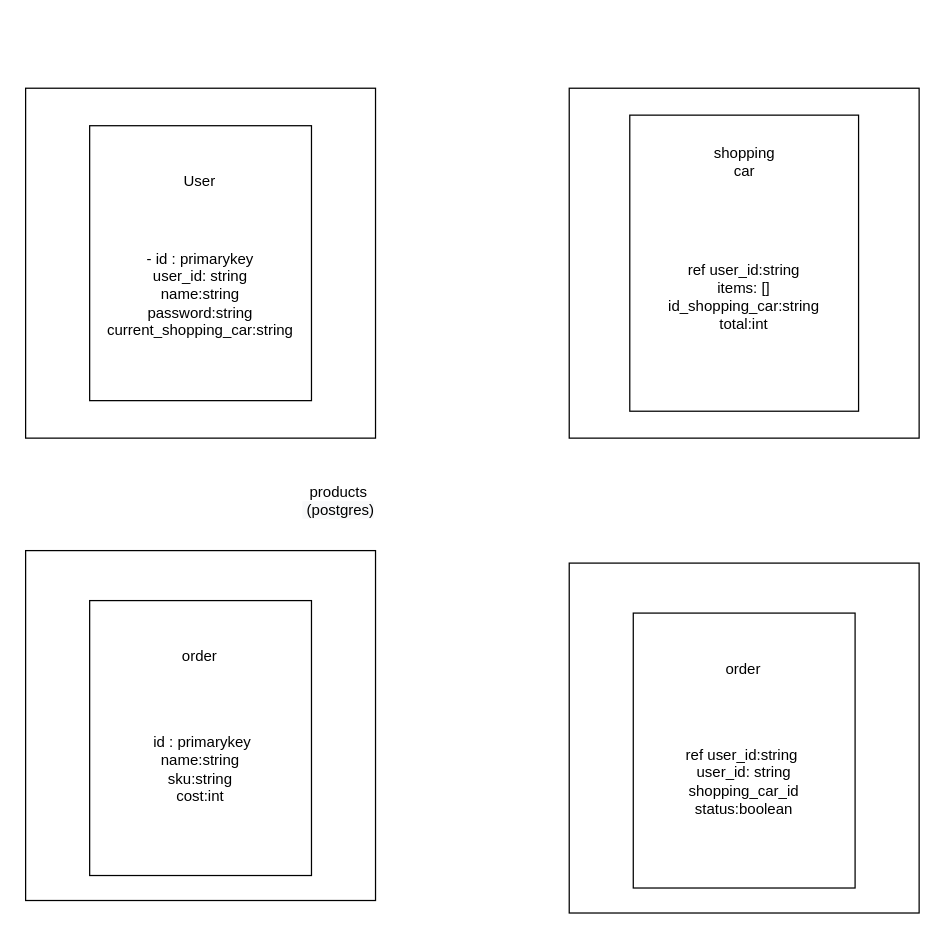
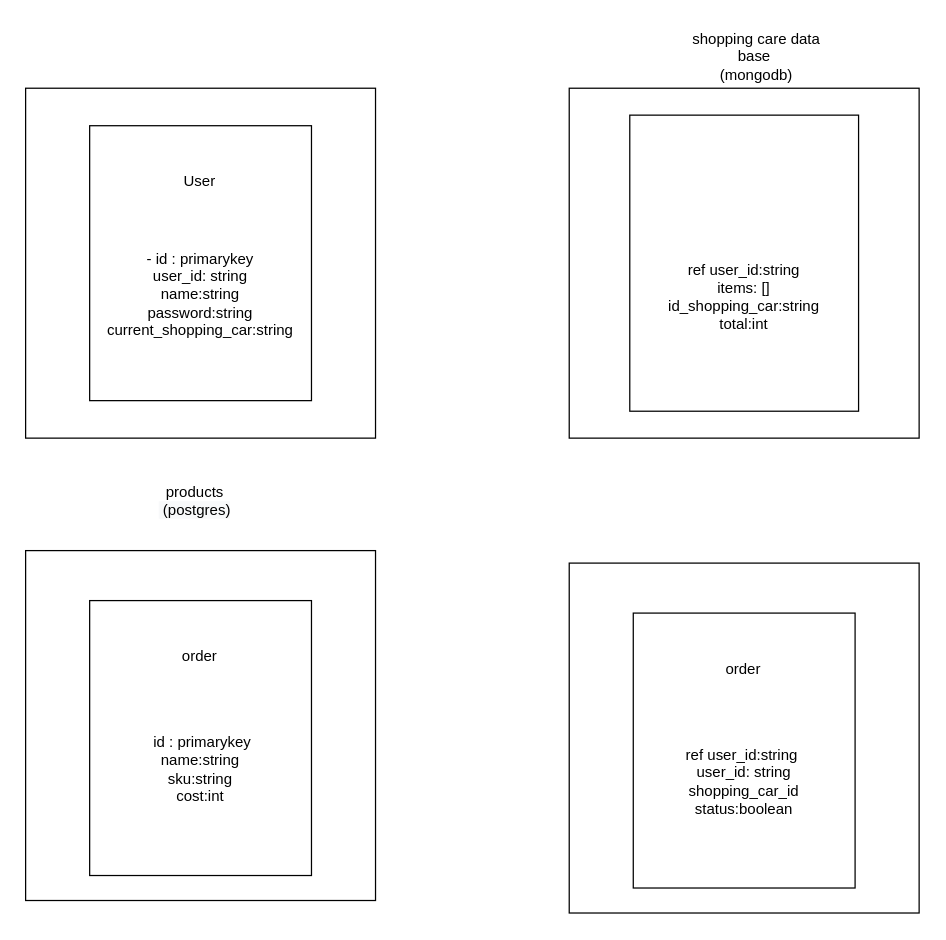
none -> (757, 57)
(744, 162) -> none
(365, 501) -> (221, 501)
